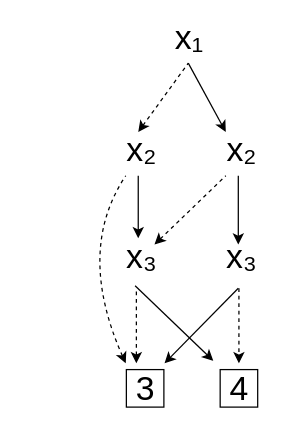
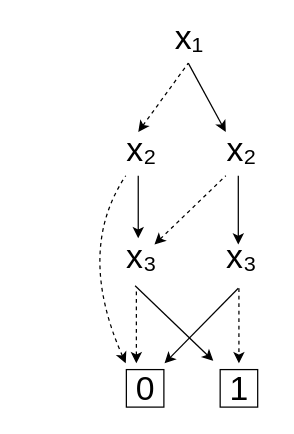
(146, 389) -> (146, 389)
(239, 389) -> (239, 389)
